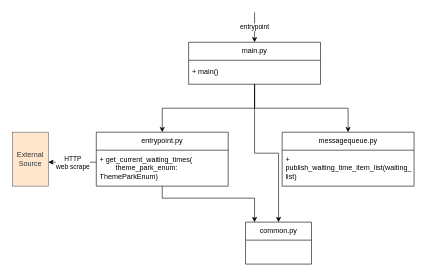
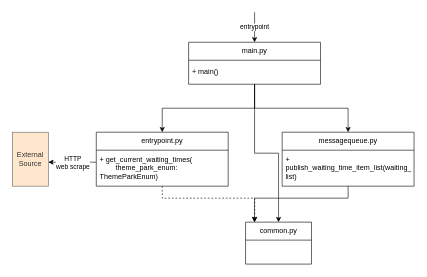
(201, 198) -> (201, 198)
none -> (307, 198)
